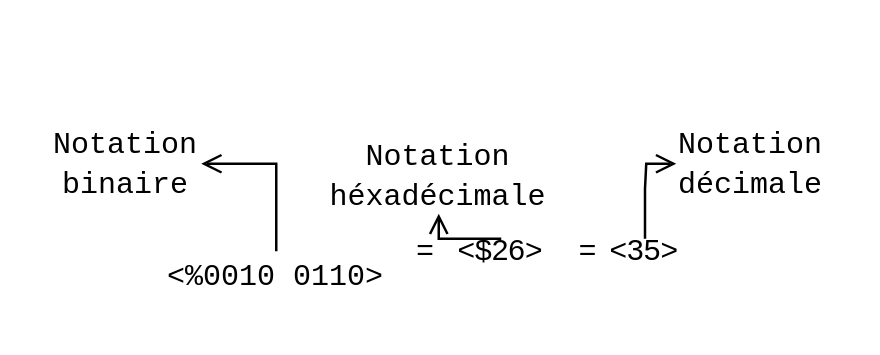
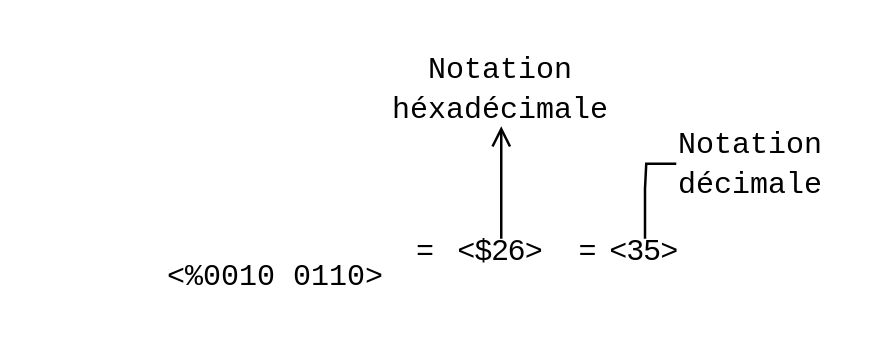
(126, 164) -> none
(667, 164) -> (669, 164)
(276, 173) -> none
(439, 176) -> (501, 89)
